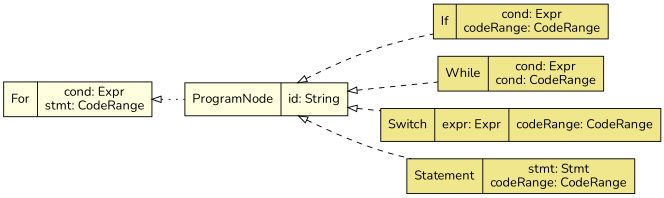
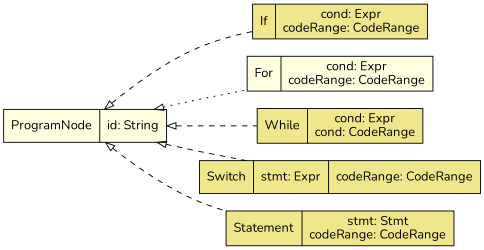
(173, 99) -> (205, 98)
(95, 106) -> (357, 80)
(472, 124) -> (291, 177)
